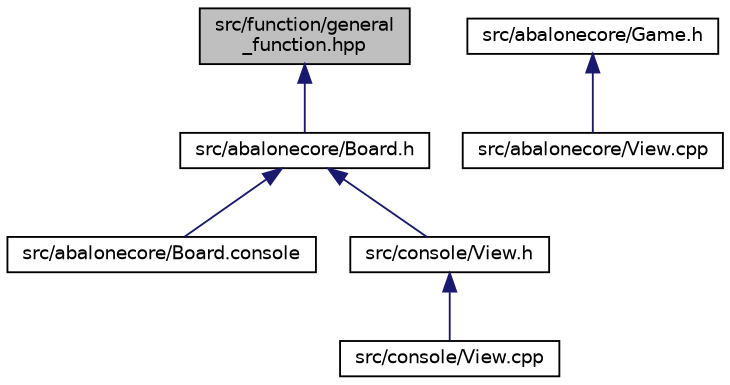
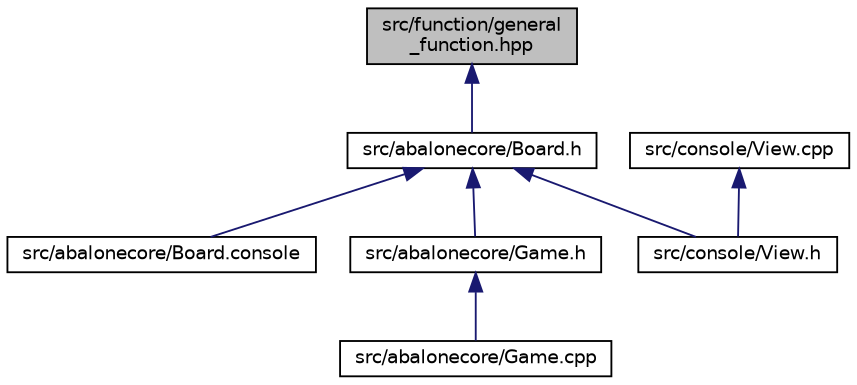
(593, 151) -> (476, 359)
none -> (474, 212)
(450, 316) -> (739, 212)
